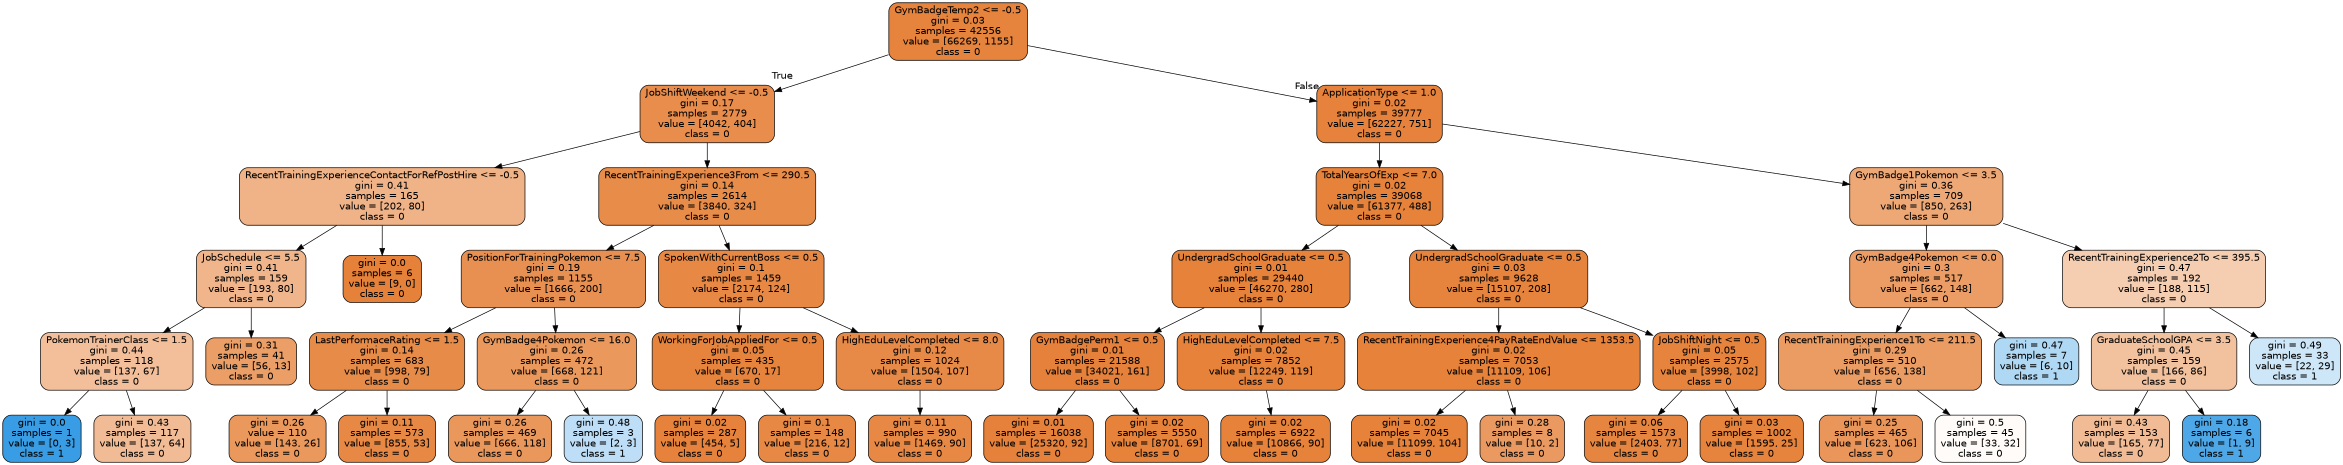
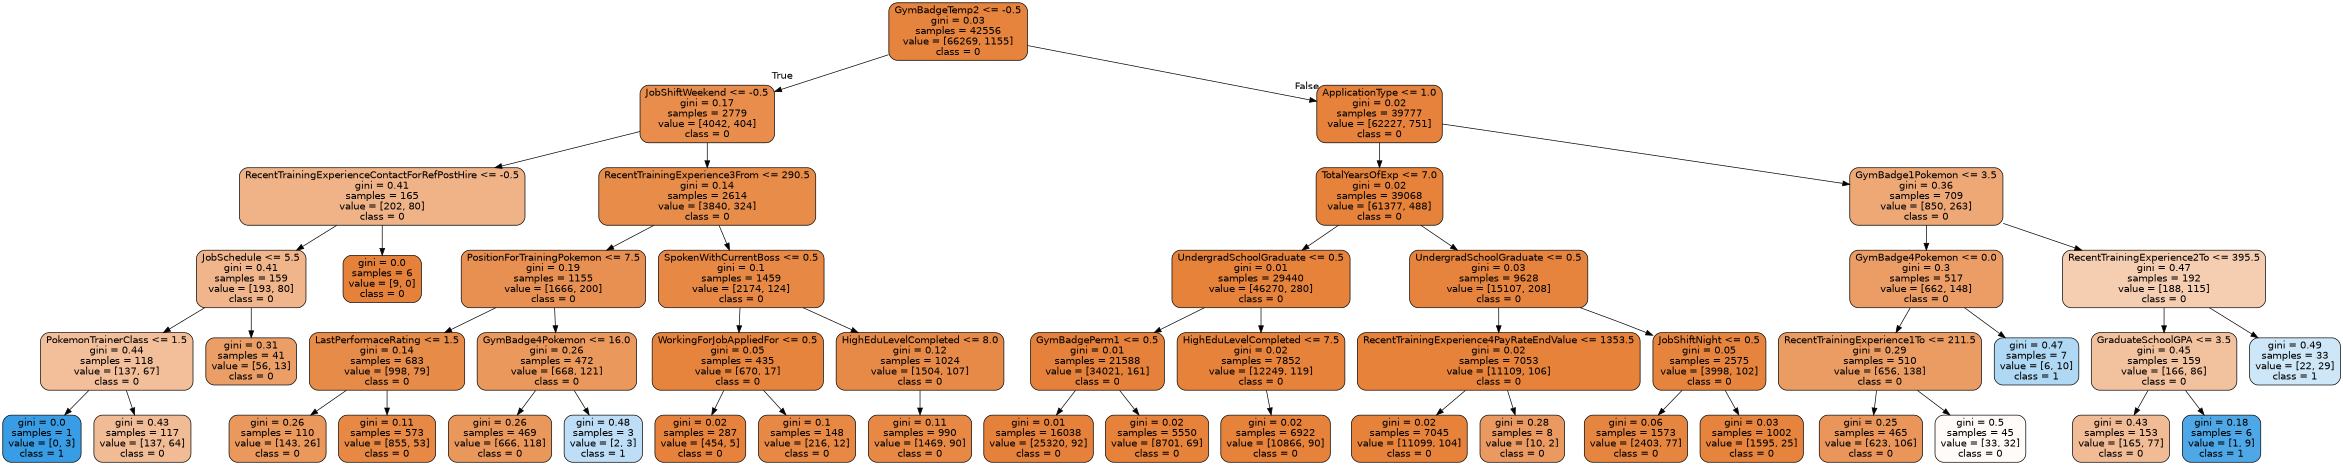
(278, 439) -> (278, 439)
